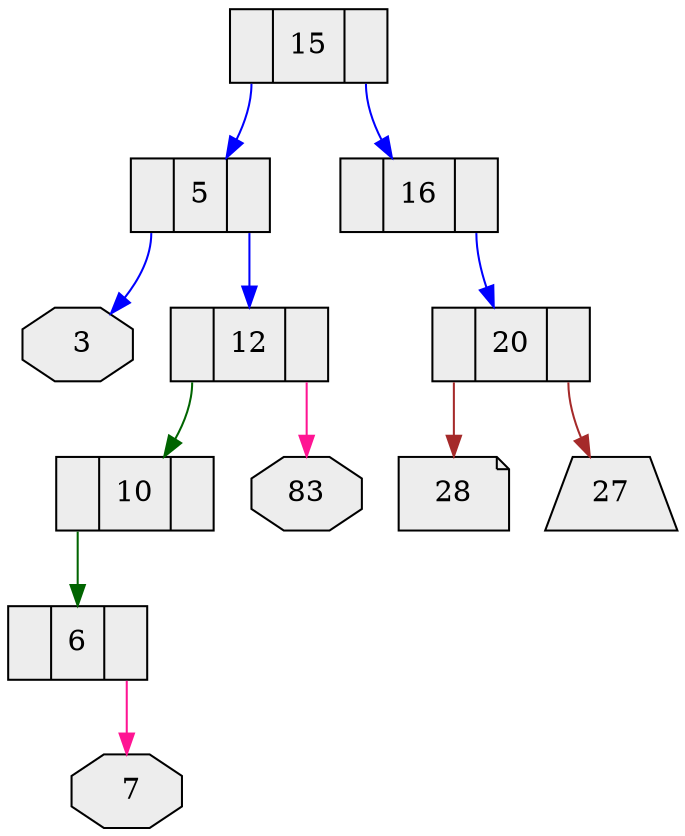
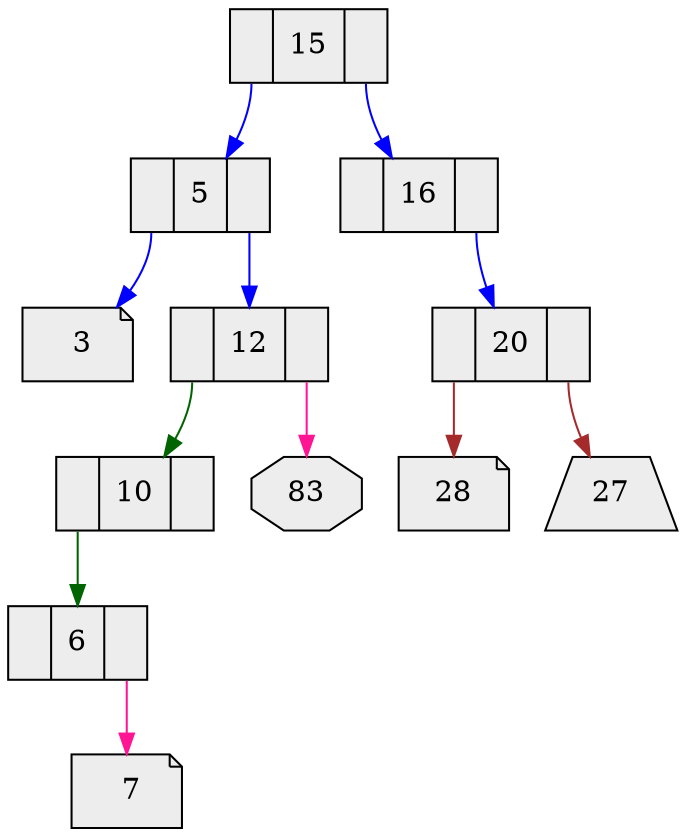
(78, 344) -> (78, 344)
(127, 791) -> (127, 791)
